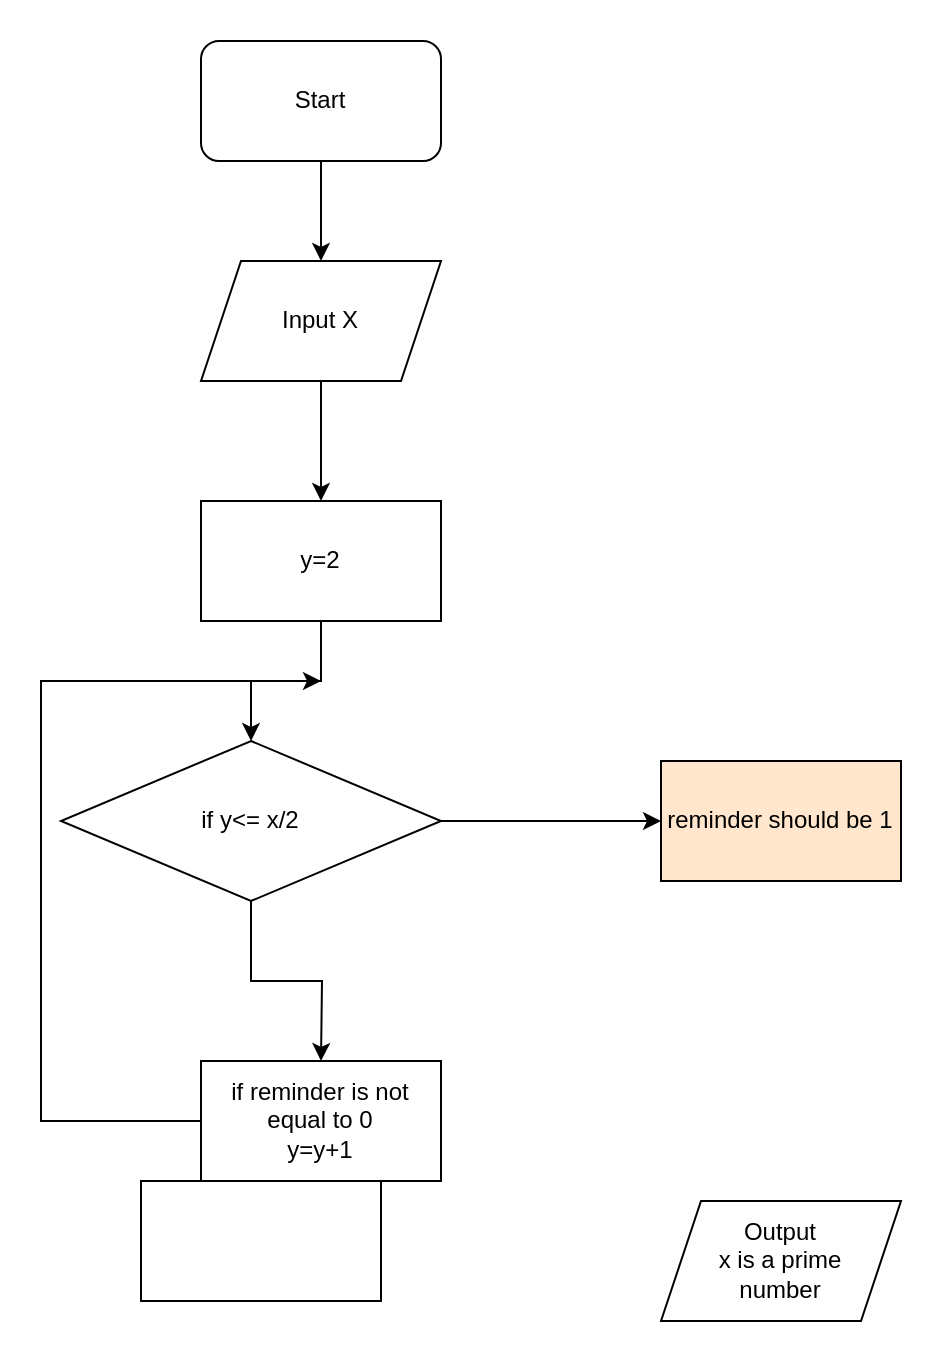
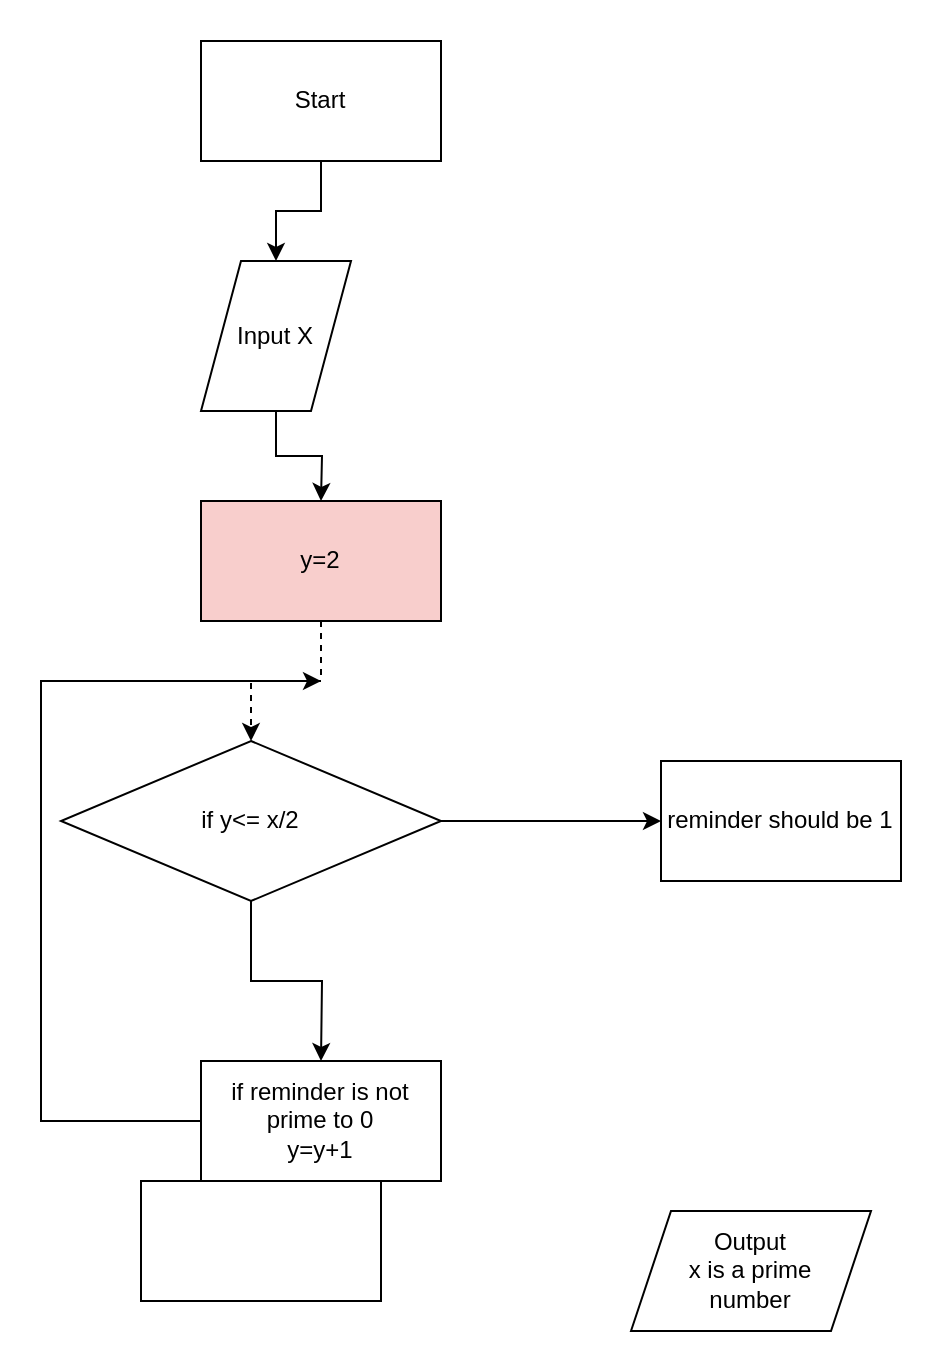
(321, 101) -> (321, 101)
(321, 321) -> (276, 336)
(321, 561) -> (321, 561)
(321, 654) -> (321, 654)
(781, 821) -> (781, 821)
(321, 1121) -> (321, 1121)
(781, 1261) -> (751, 1271)
